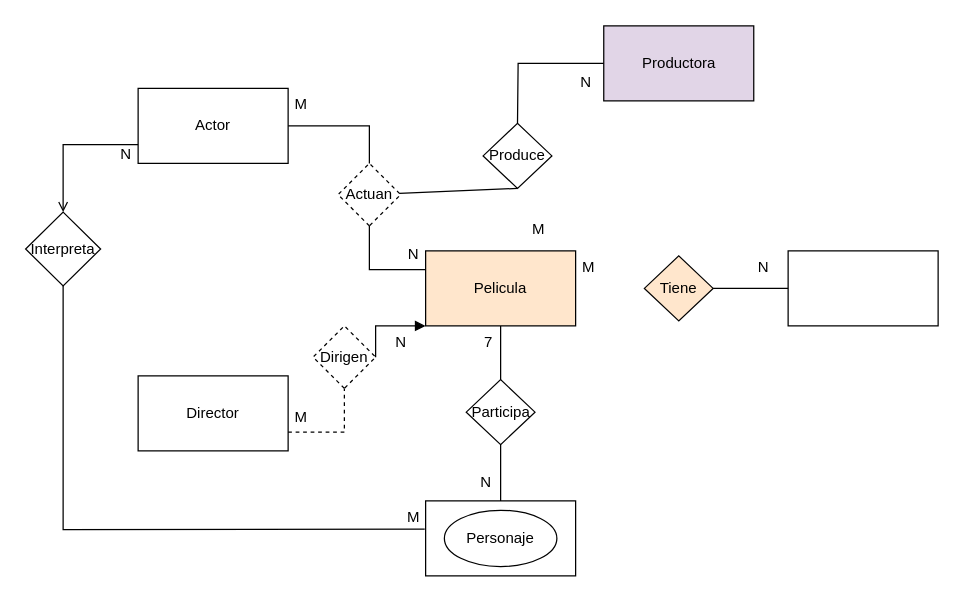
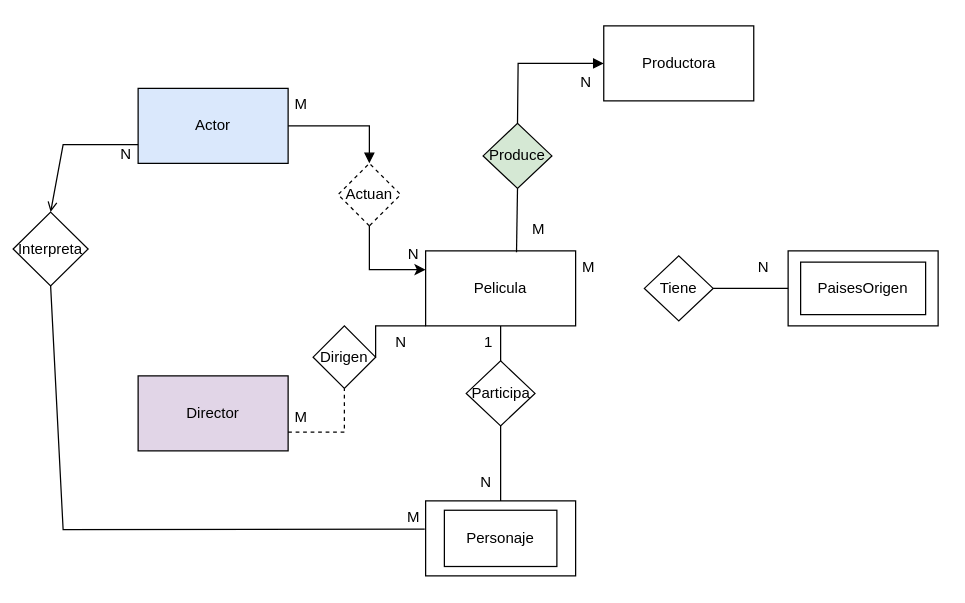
(597, 63) -> (592, 63)
(679, 63) -> (679, 63)
(213, 126) -> (213, 126)
(369, 156) -> (369, 151)
(518, 156) -> (518, 156)
(458, 191) -> (517, 220)
(63, 249) -> (51, 249)
(419, 269) -> (416, 269)
(501, 288) -> (501, 288)
(679, 288) -> (679, 288)
none -> (863, 288)
(414, 326) -> (418, 326)
(489, 342) -> (489, 342)
(344, 357) -> (344, 357)
(501, 412) -> (501, 393)
(213, 413) -> (213, 413)
(501, 538) -> (501, 538)
